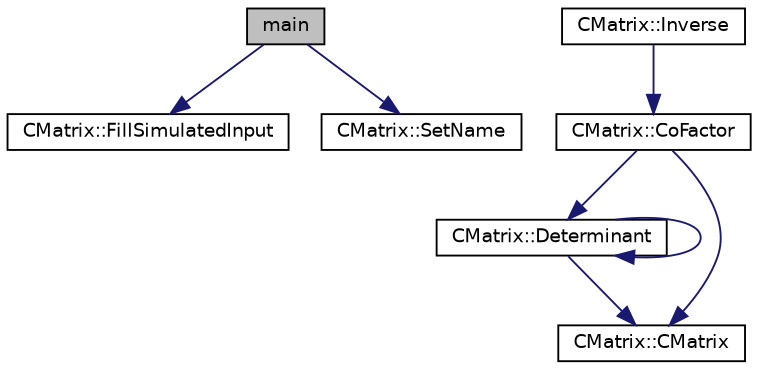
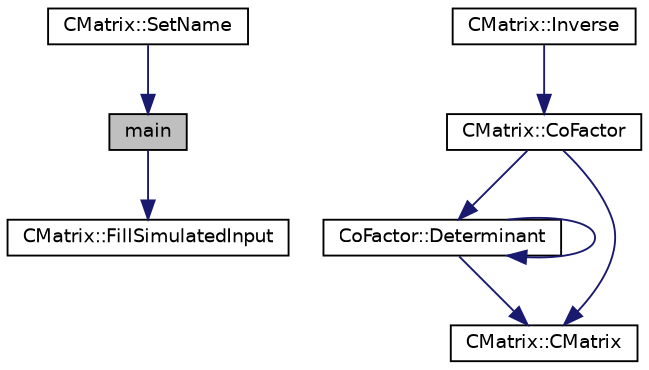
(346, 73) -> (148, 70)
(552, 238) -> (442, 238)
